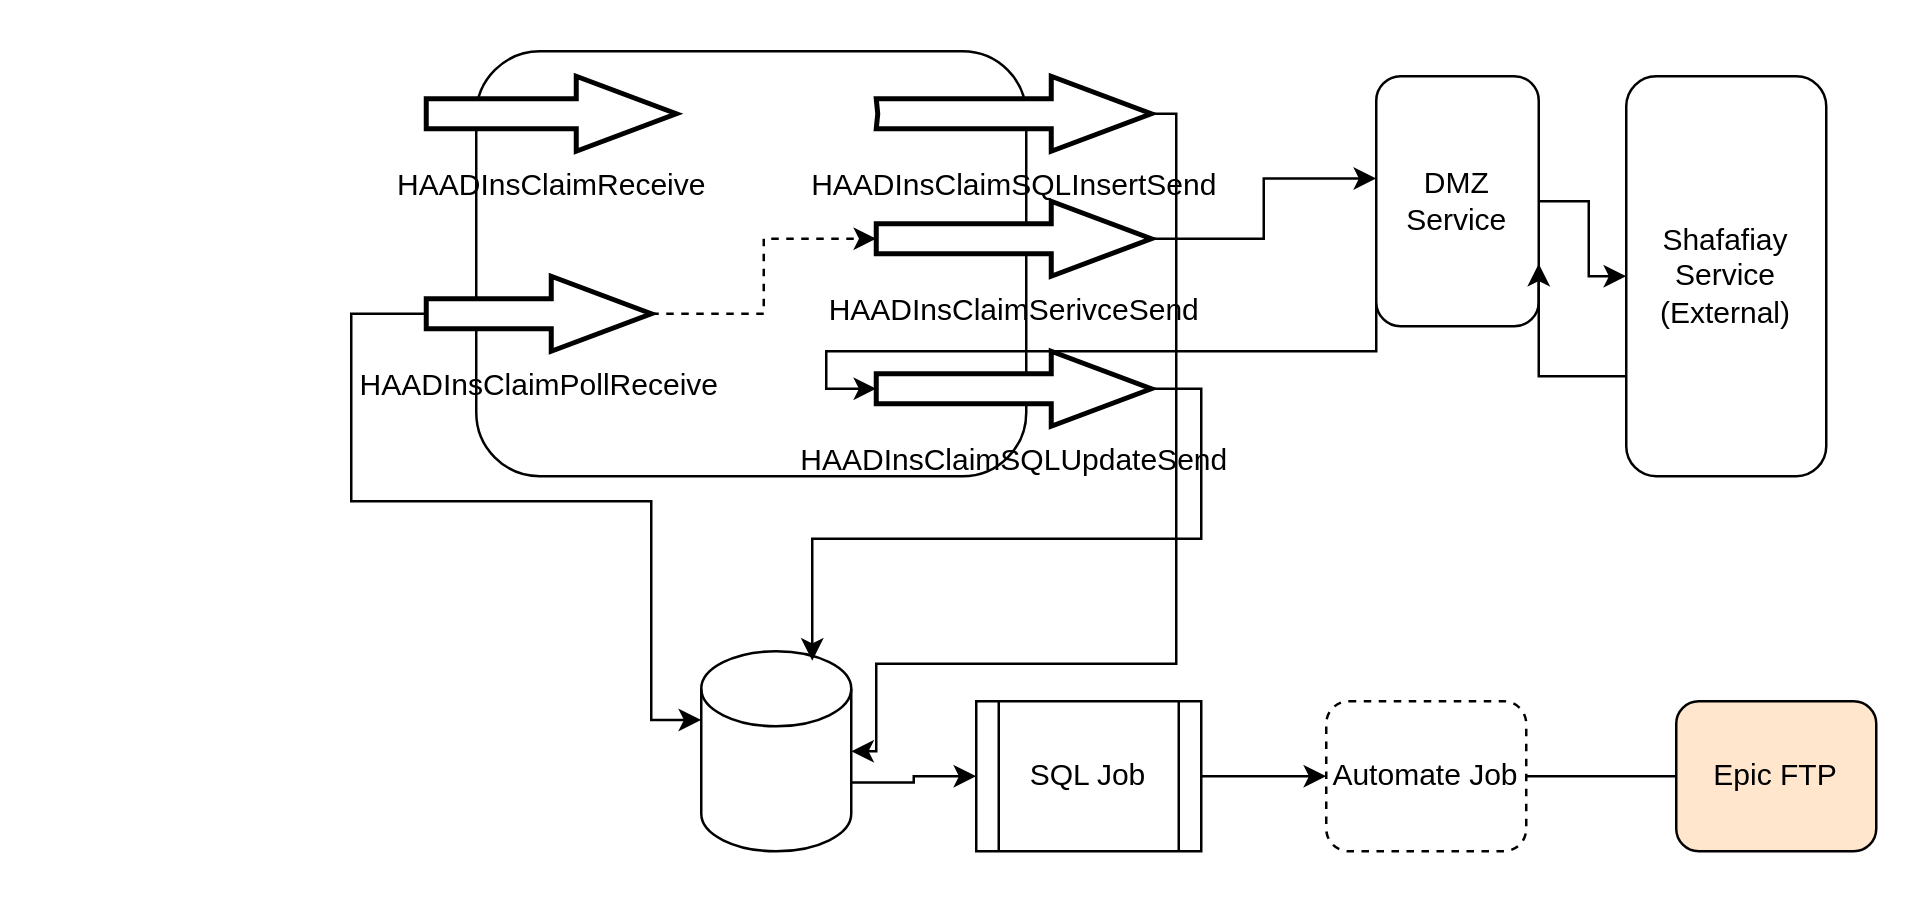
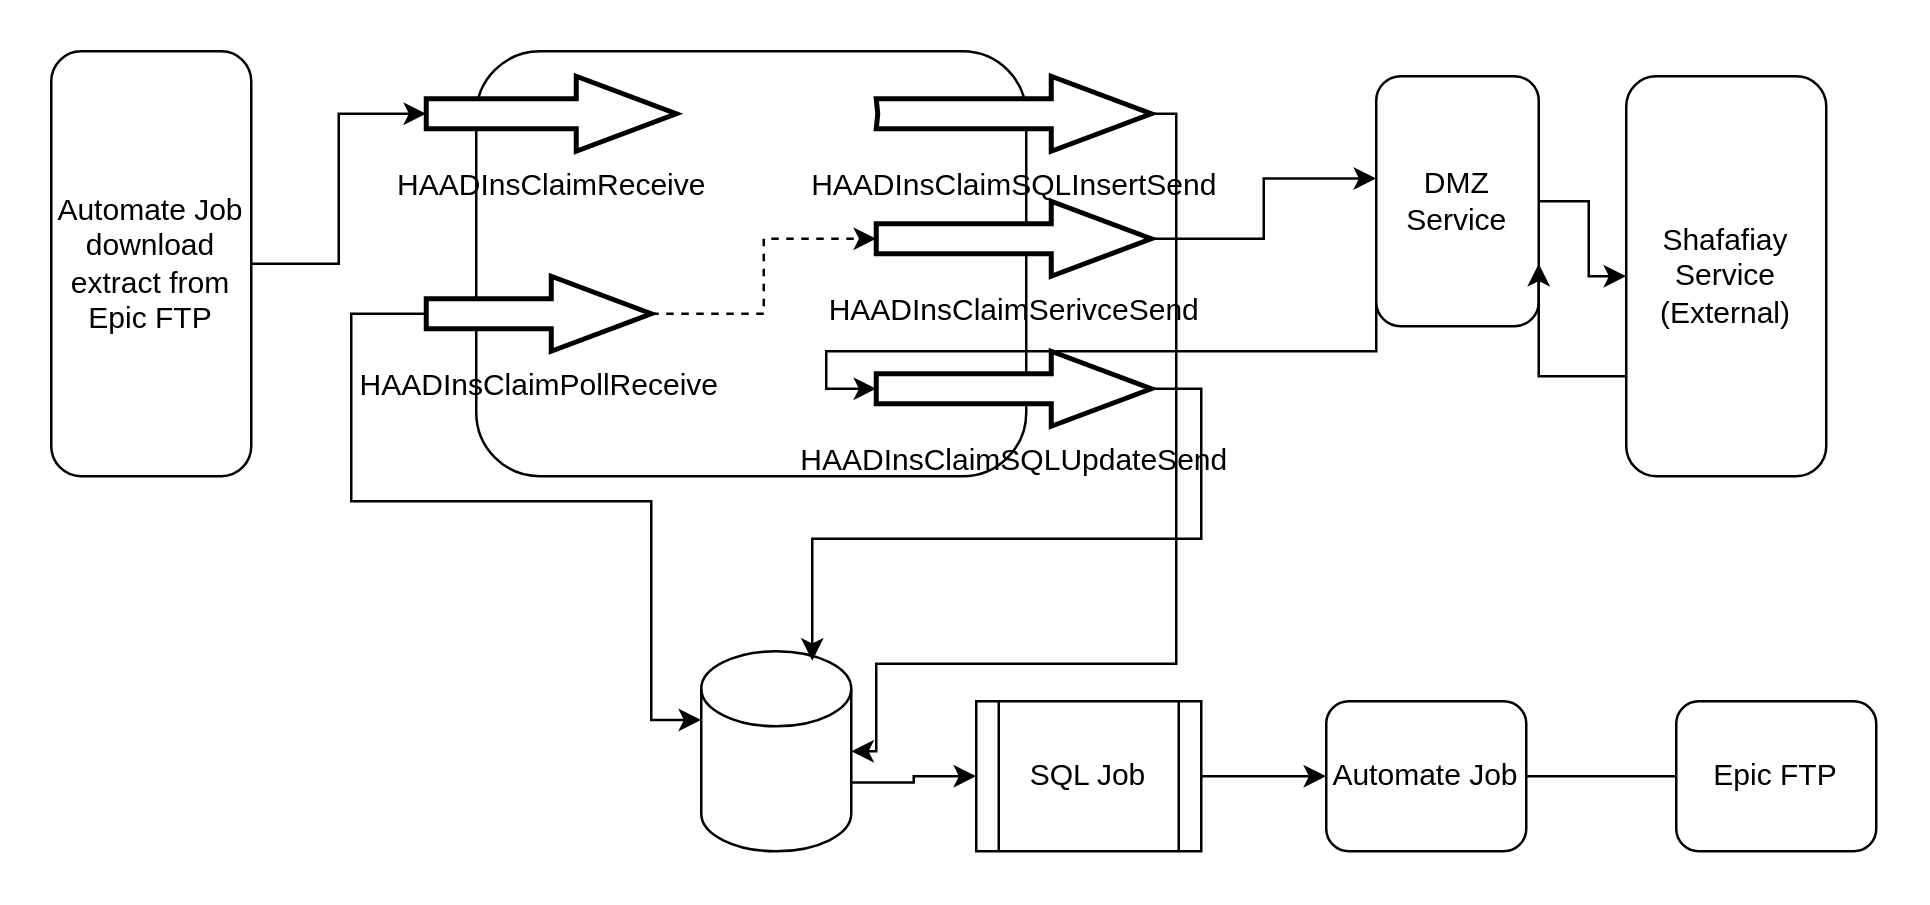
none -> (339, 197)
none -> (151, 264)
(1426, 776) -> (1426, 776)
(1776, 776) -> (1776, 776)
